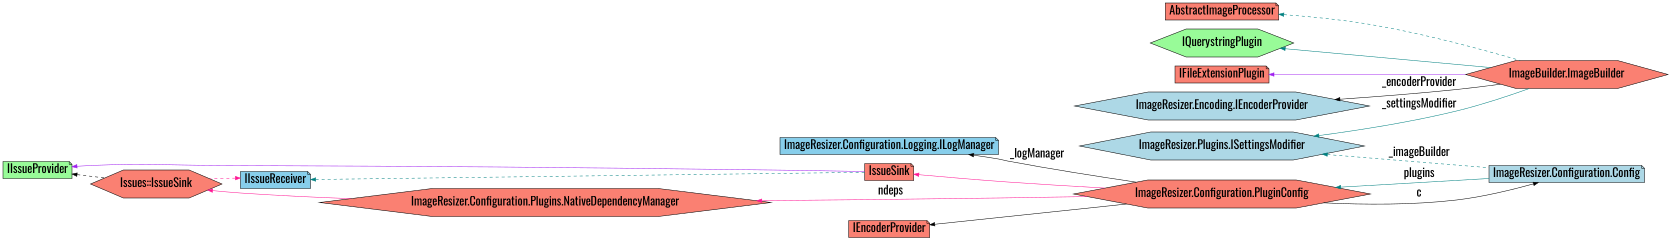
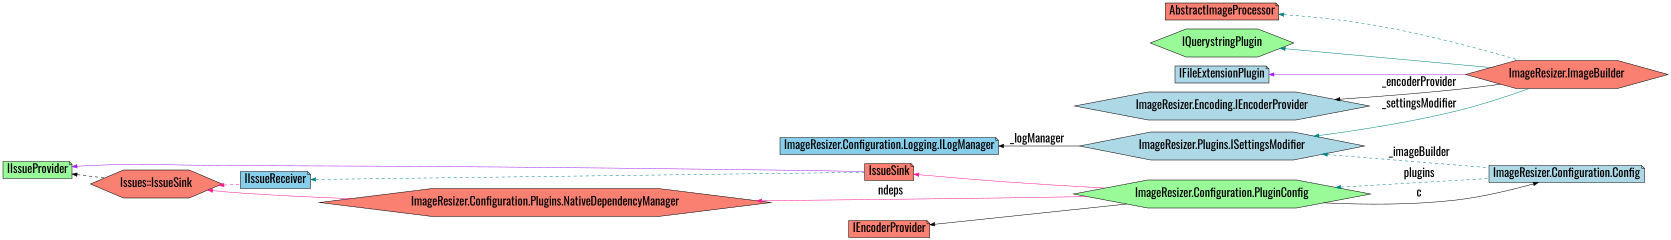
(1222, 74) -> (1222, 74)
(1567, 74) -> (1567, 74)
(1055, 169) -> (1042, 146)
(223, 178) -> (232, 185)
(1415, 183) -> (1415, 183)
(1222, 194) -> (1222, 194)
